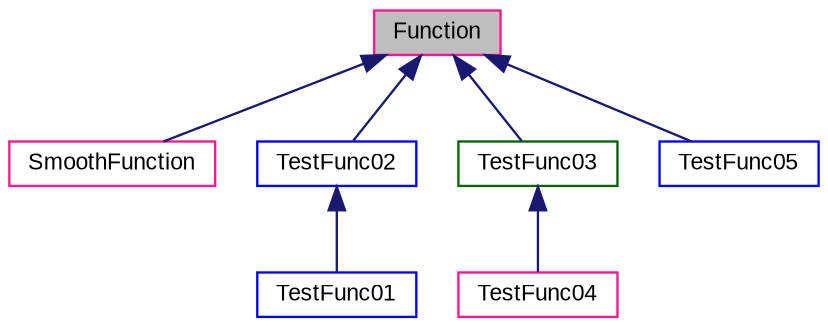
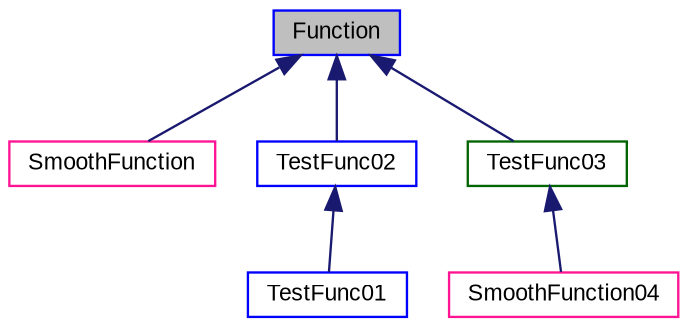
(437, 33) -> (337, 33)
(739, 164) -> none
(538, 295) -> (564, 295)
